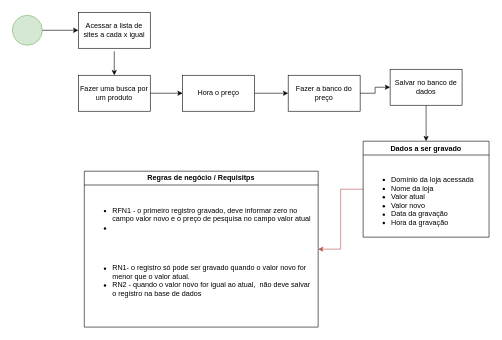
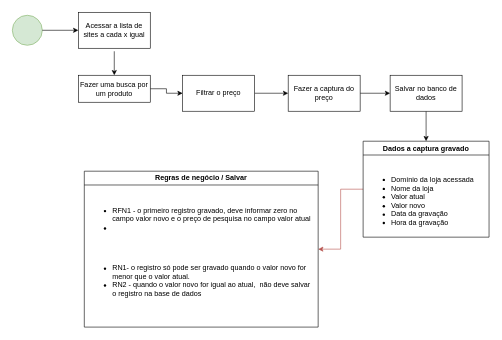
(426, 87) -> (426, 93)
(114, 93) -> (114, 89)
(219, 93) -> (219, 93)
(324, 93) -> (324, 93)
(426, 149) -> (426, 149)
(201, 179) -> (201, 179)
